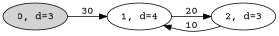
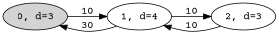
(87, 11) -> (87, 11)
(191, 11) -> (191, 11)
none -> (92, 31)
